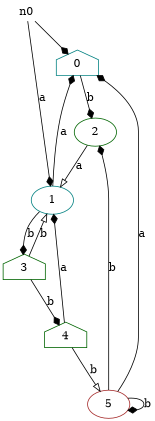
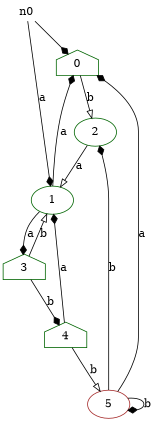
(77, 64) -> (77, 64)
(85, 92) -> (85, 93)
(52, 200) -> (52, 200)
(31, 234) -> (31, 234)
